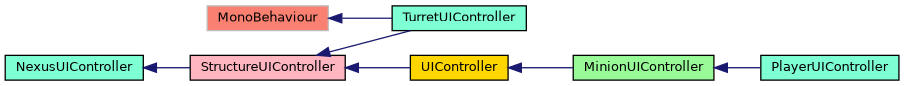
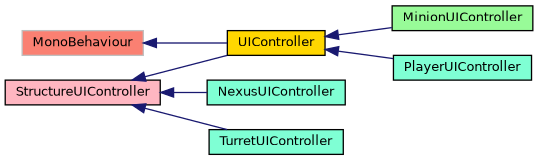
(367, 18) -> (192, 43)
(173, 68) -> (190, 92)
(744, 68) -> (366, 55)
